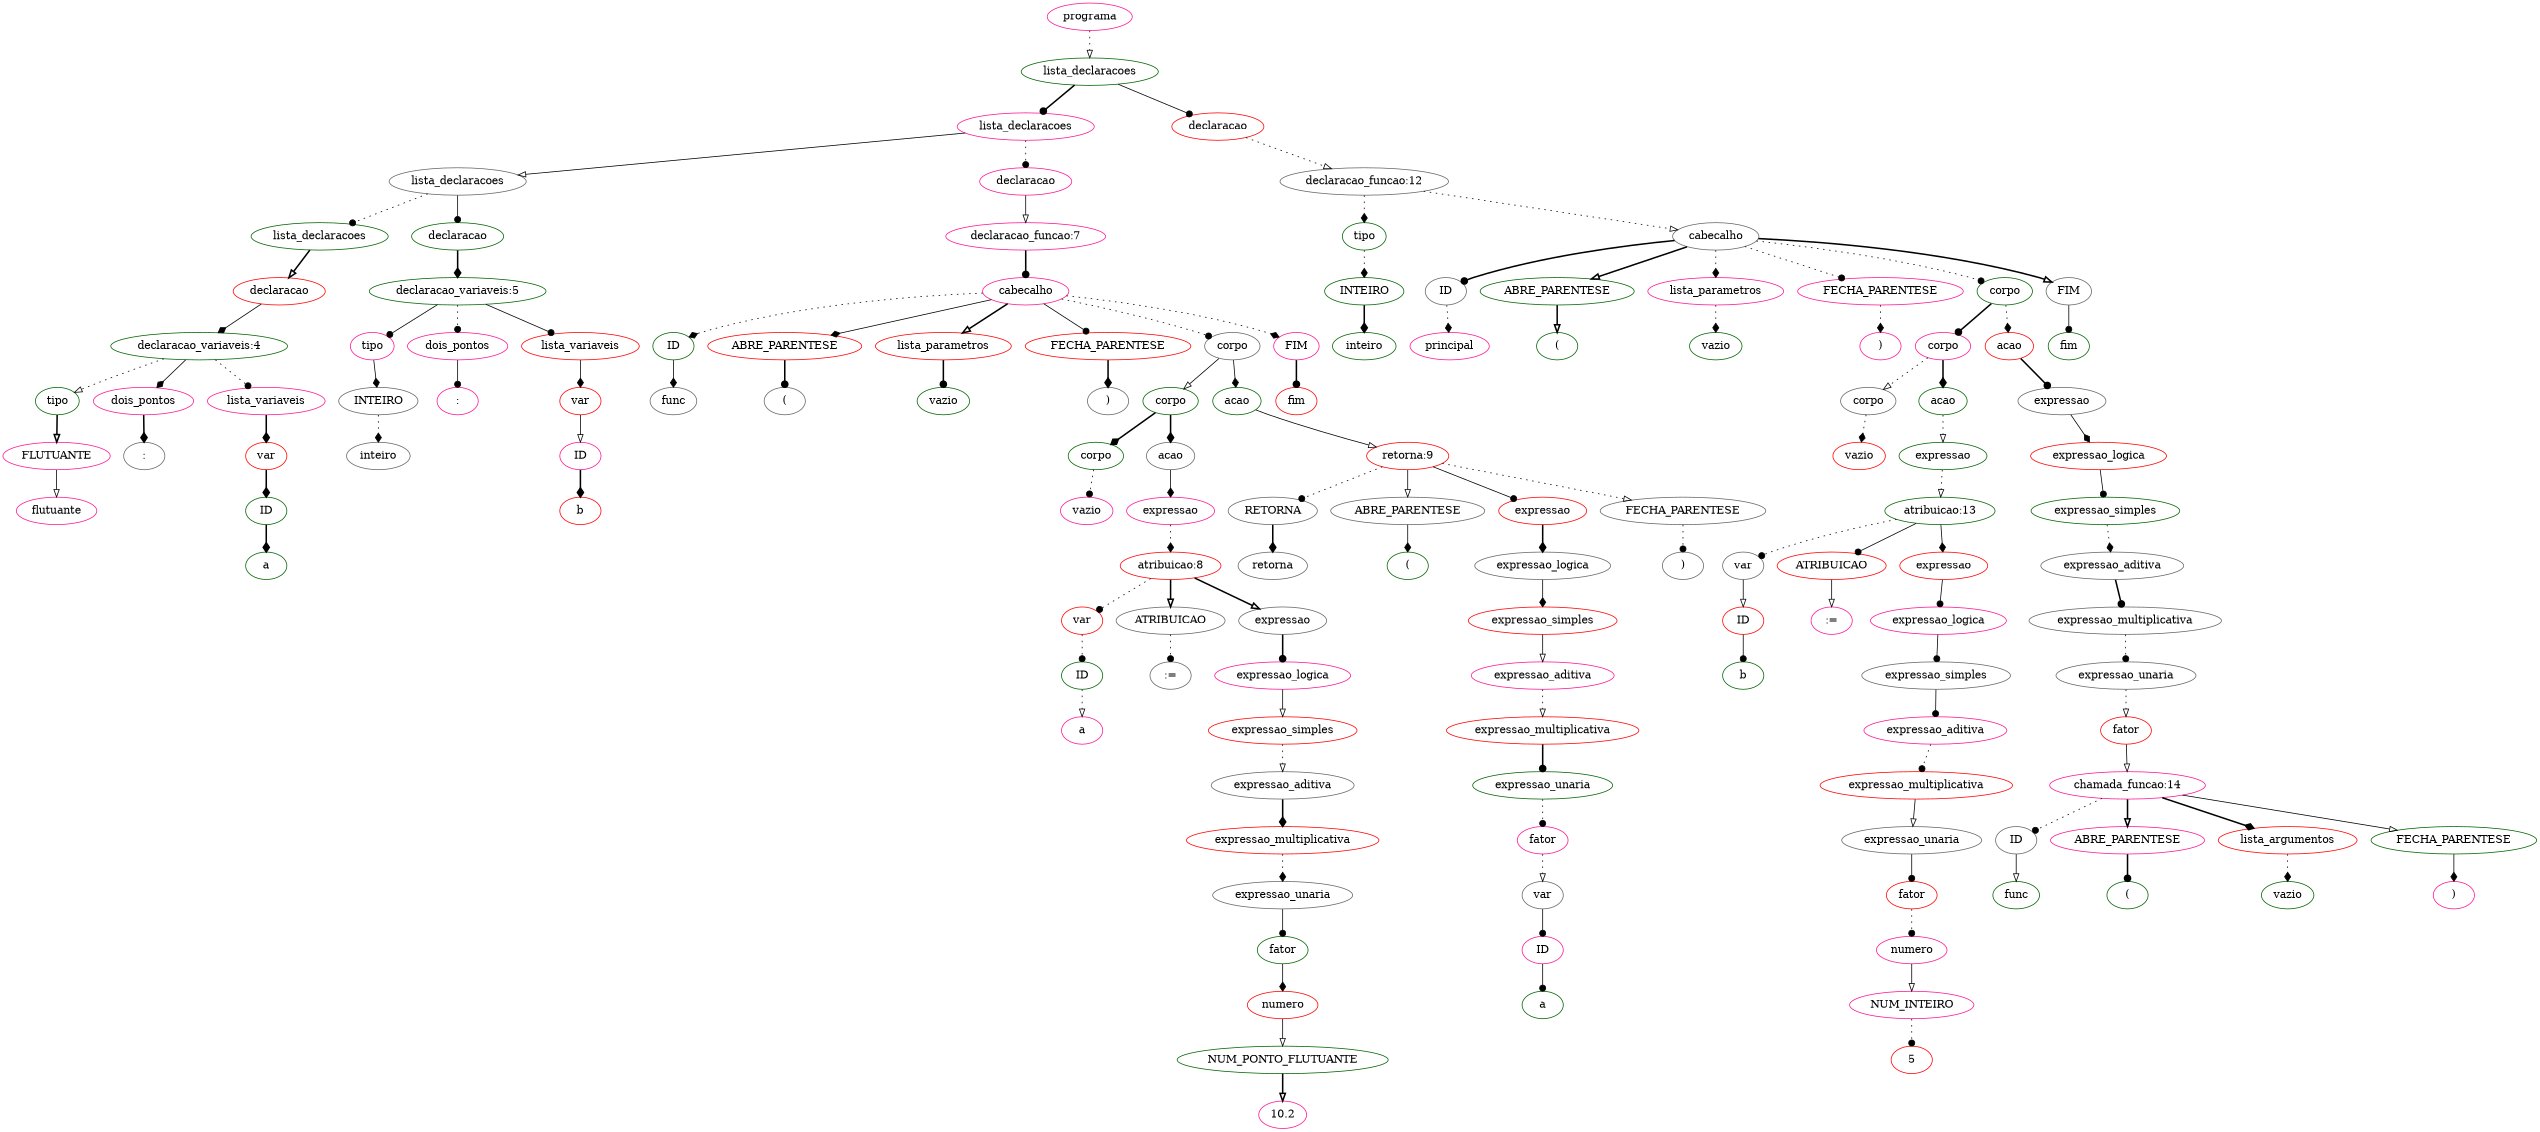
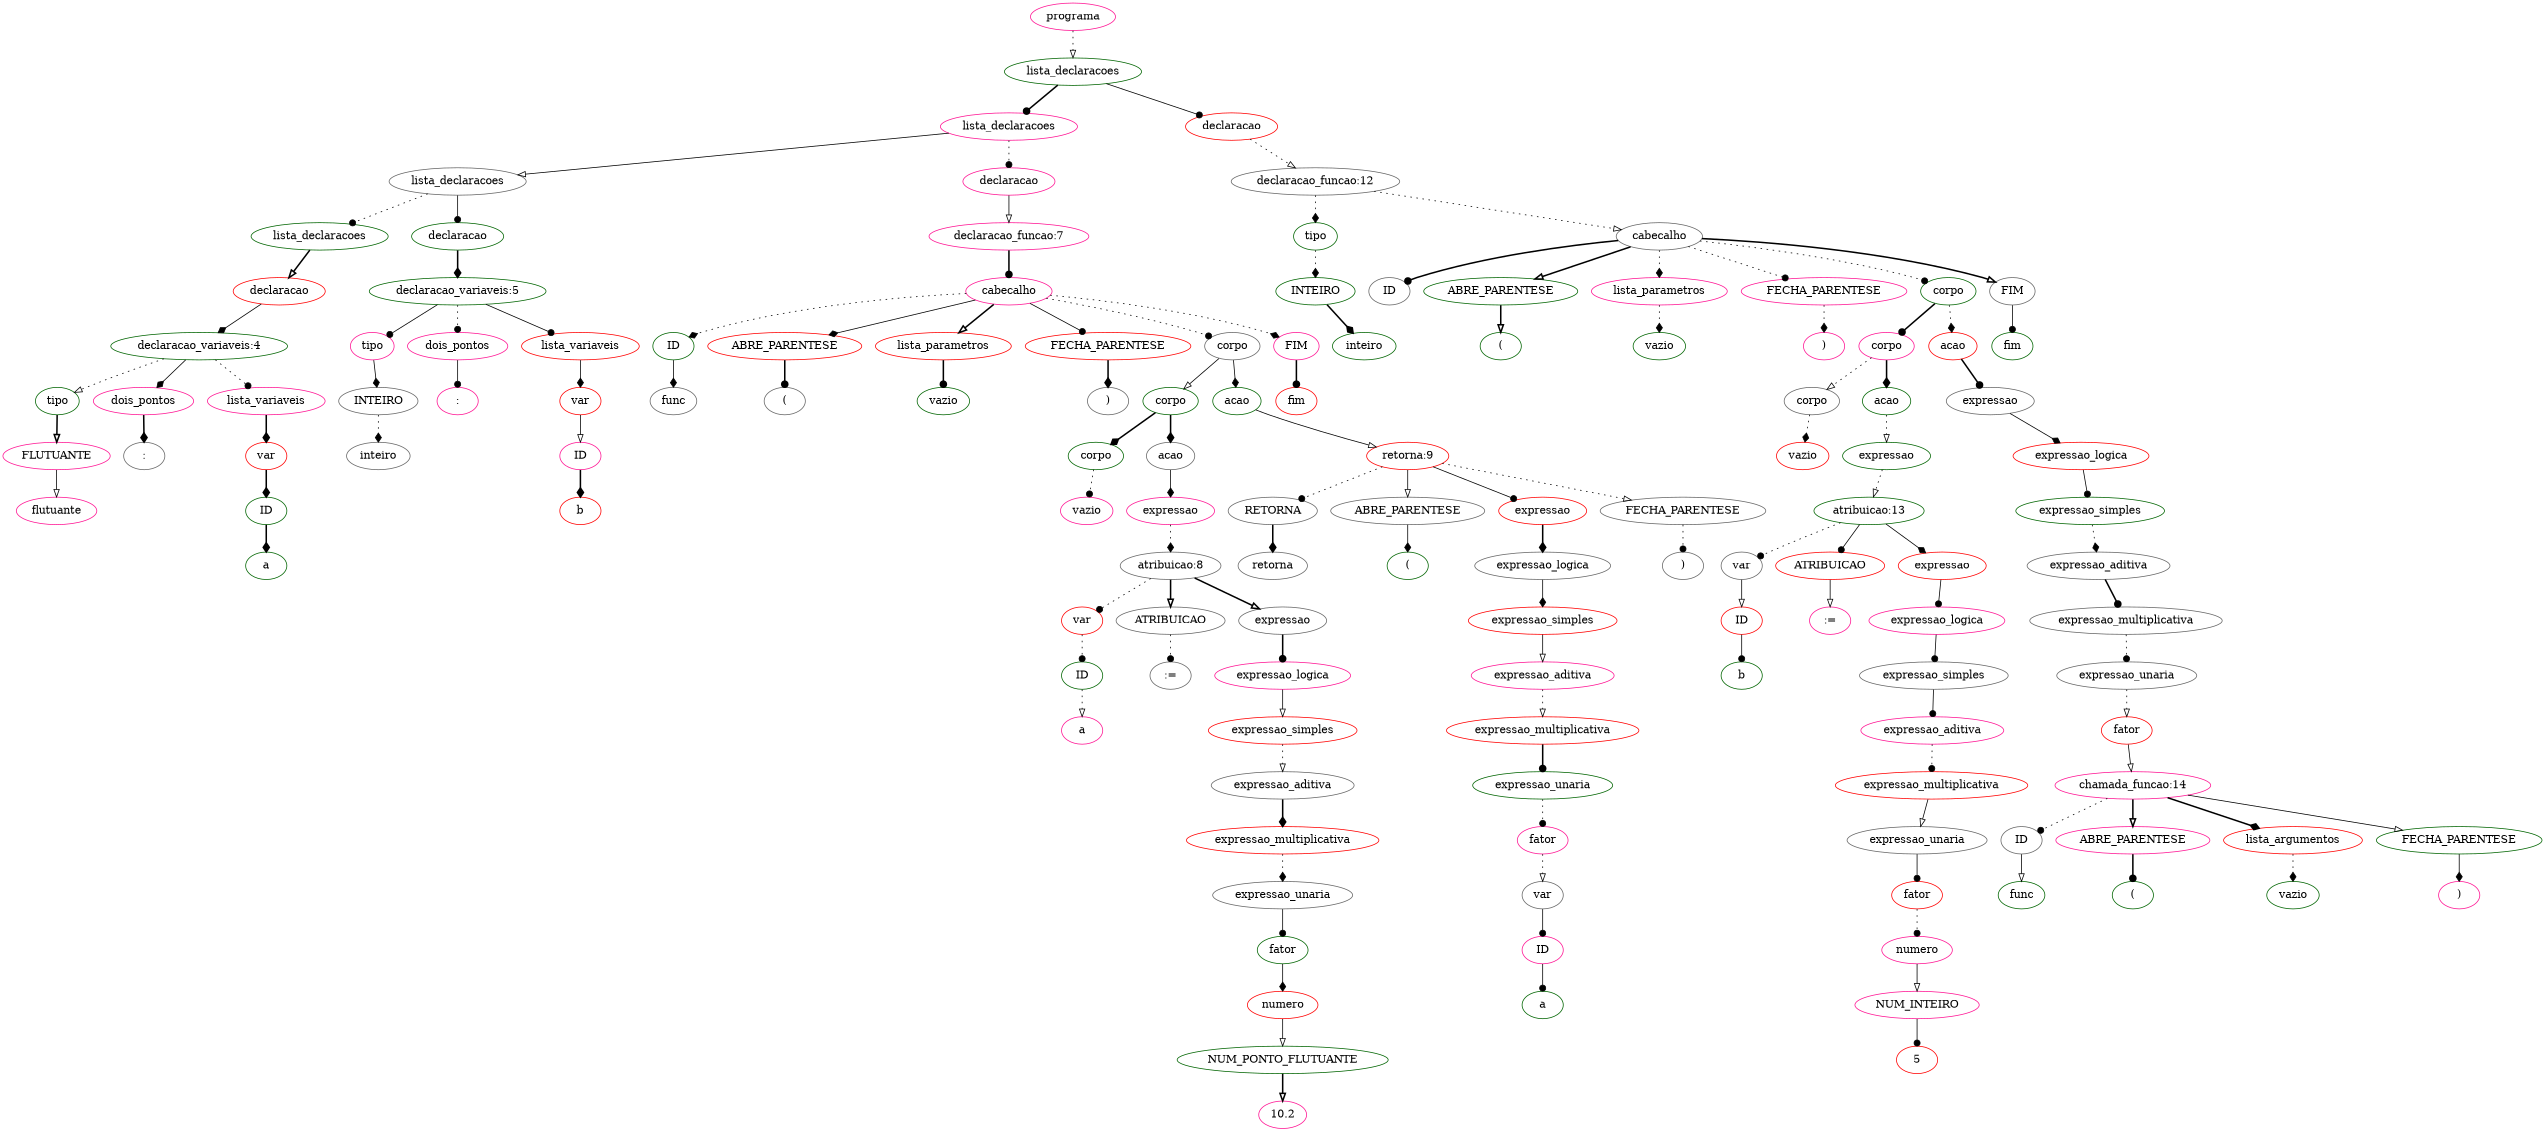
(1450, 346) -> none
(1171, 566) -> (1171, 566)
(1912, 1029) -> (1917, 1029)
